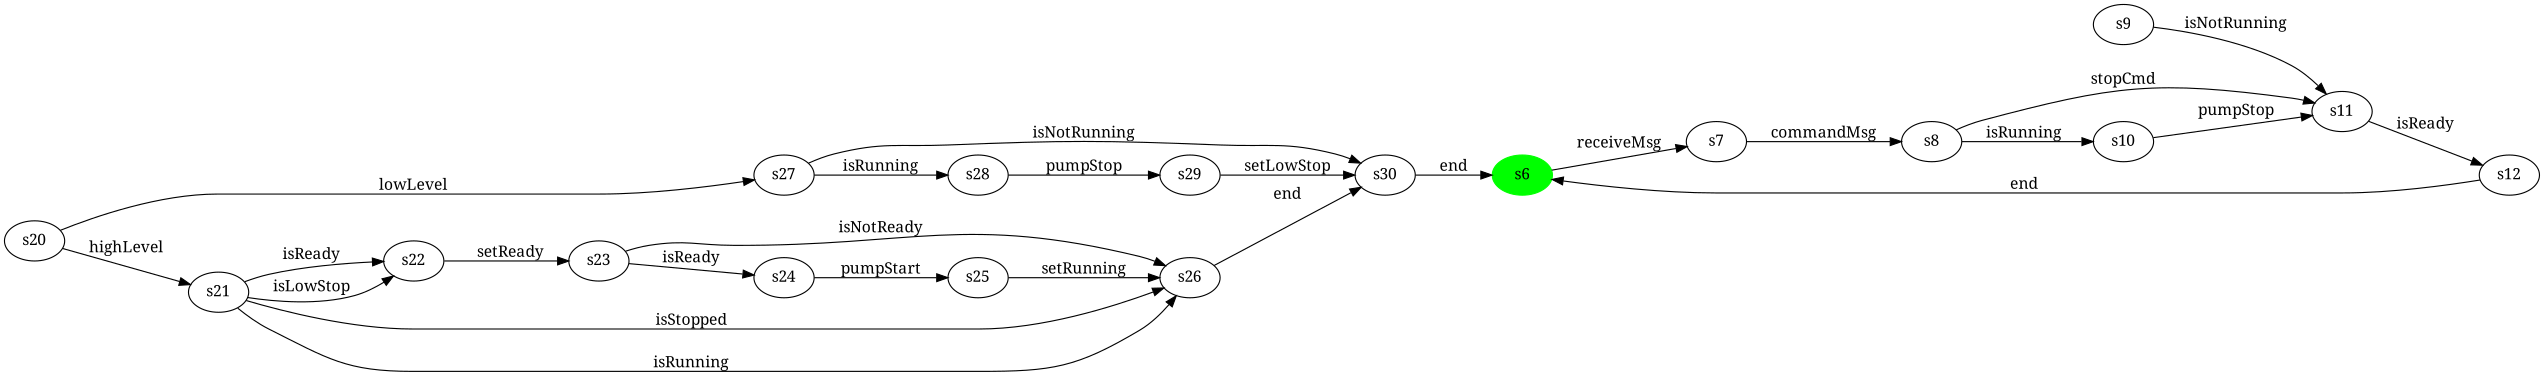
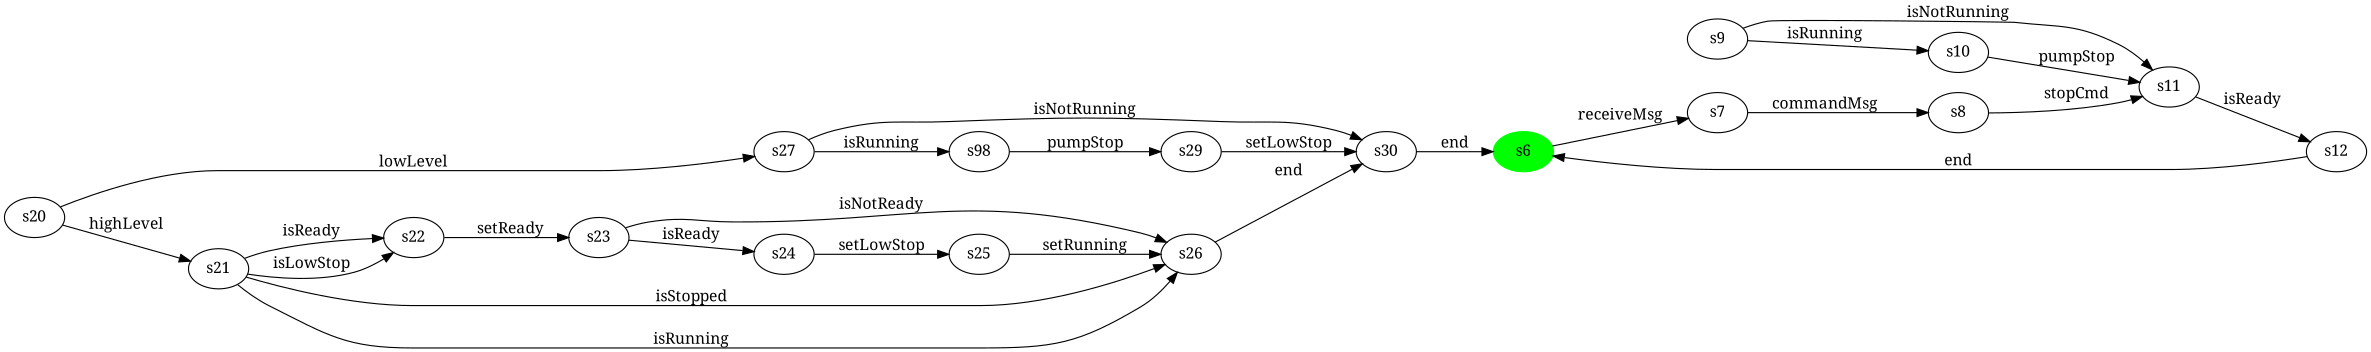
(2022, 142) -> (1832, 45)
(978, 175) -> (979, 152)
(881, 269) -> (882, 246)
